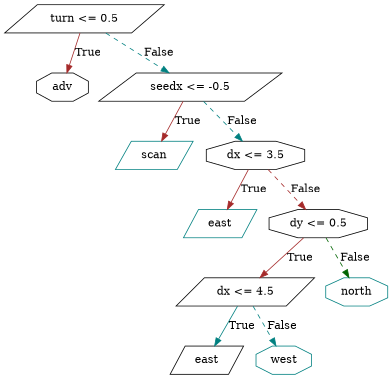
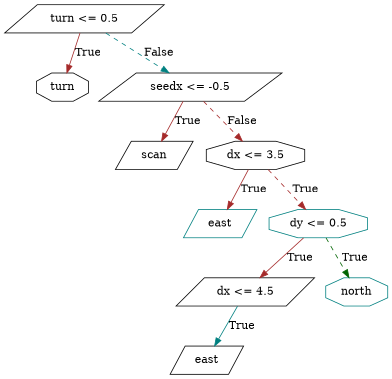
(62, 87) -> (62, 87)
(220, 118) -> (220, 118)
(154, 155) -> (154, 155)
(306, 190) -> (306, 190)
(318, 224) -> (318, 224)
(355, 258) -> (355, 258)
(284, 360) -> none
